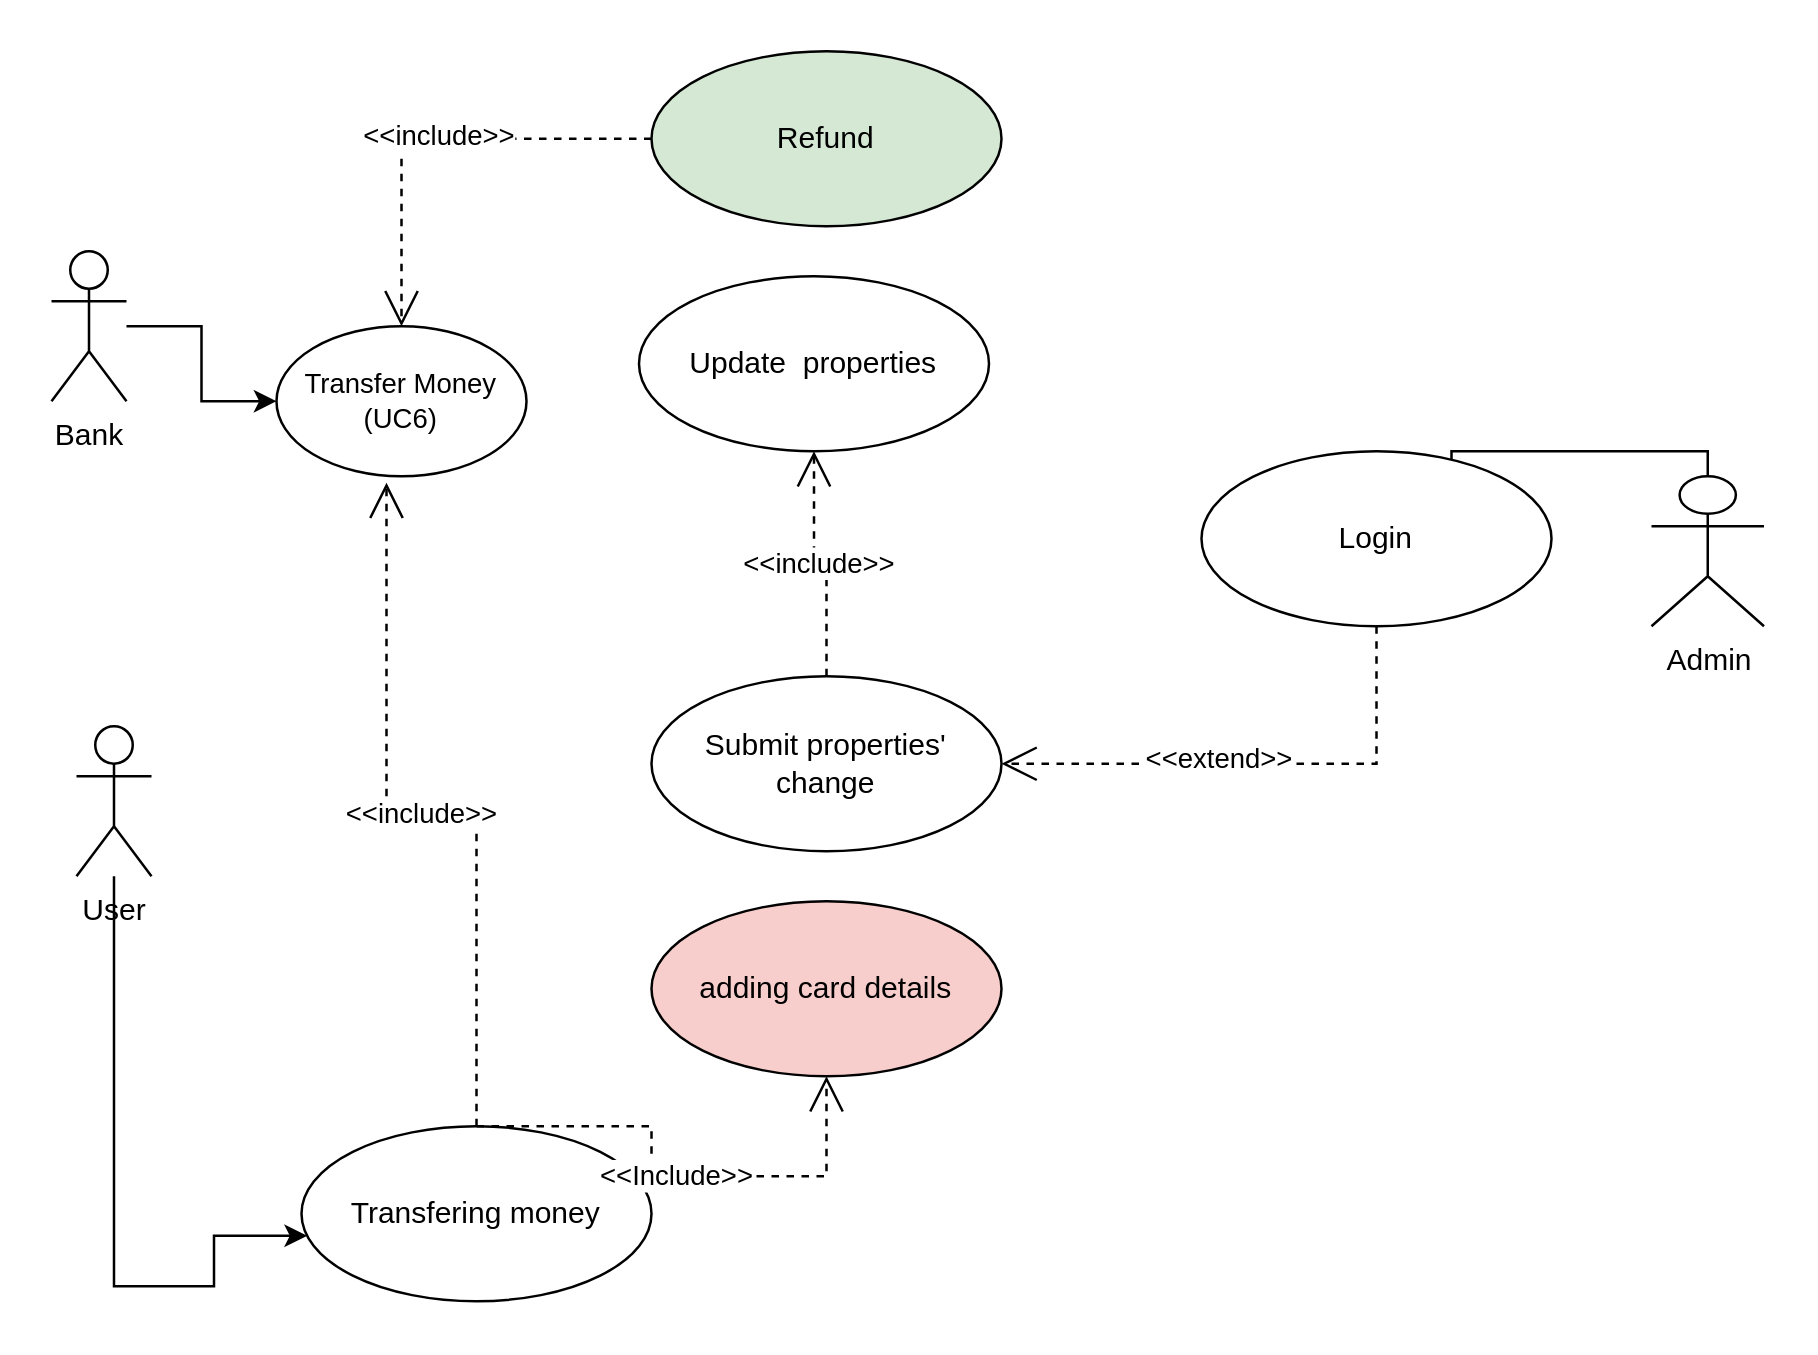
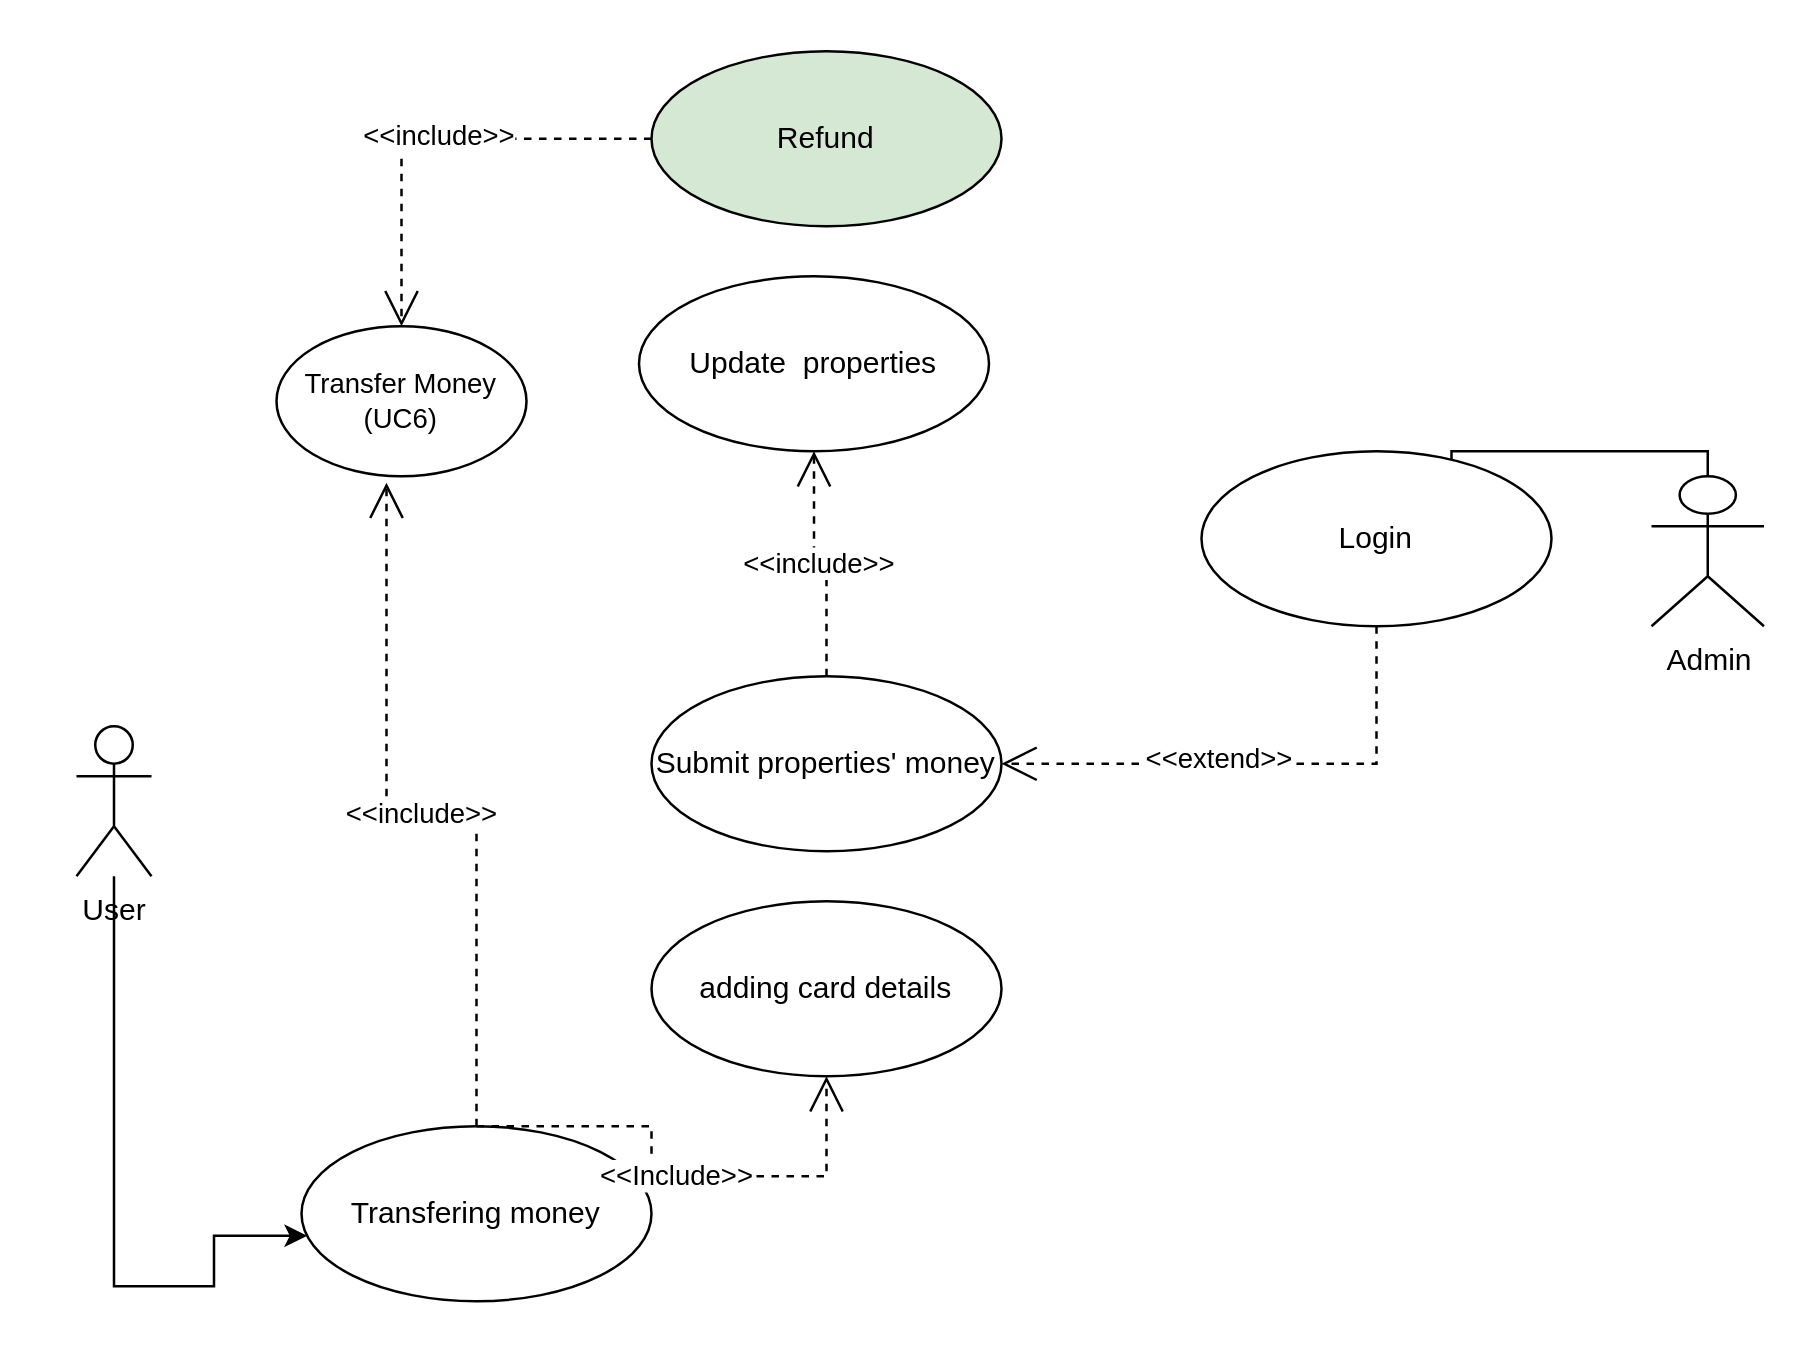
(89, 326) -> none
(201, 355) -> none
(826, 764) -> (826, 764)
(826, 989) -> (826, 989)
